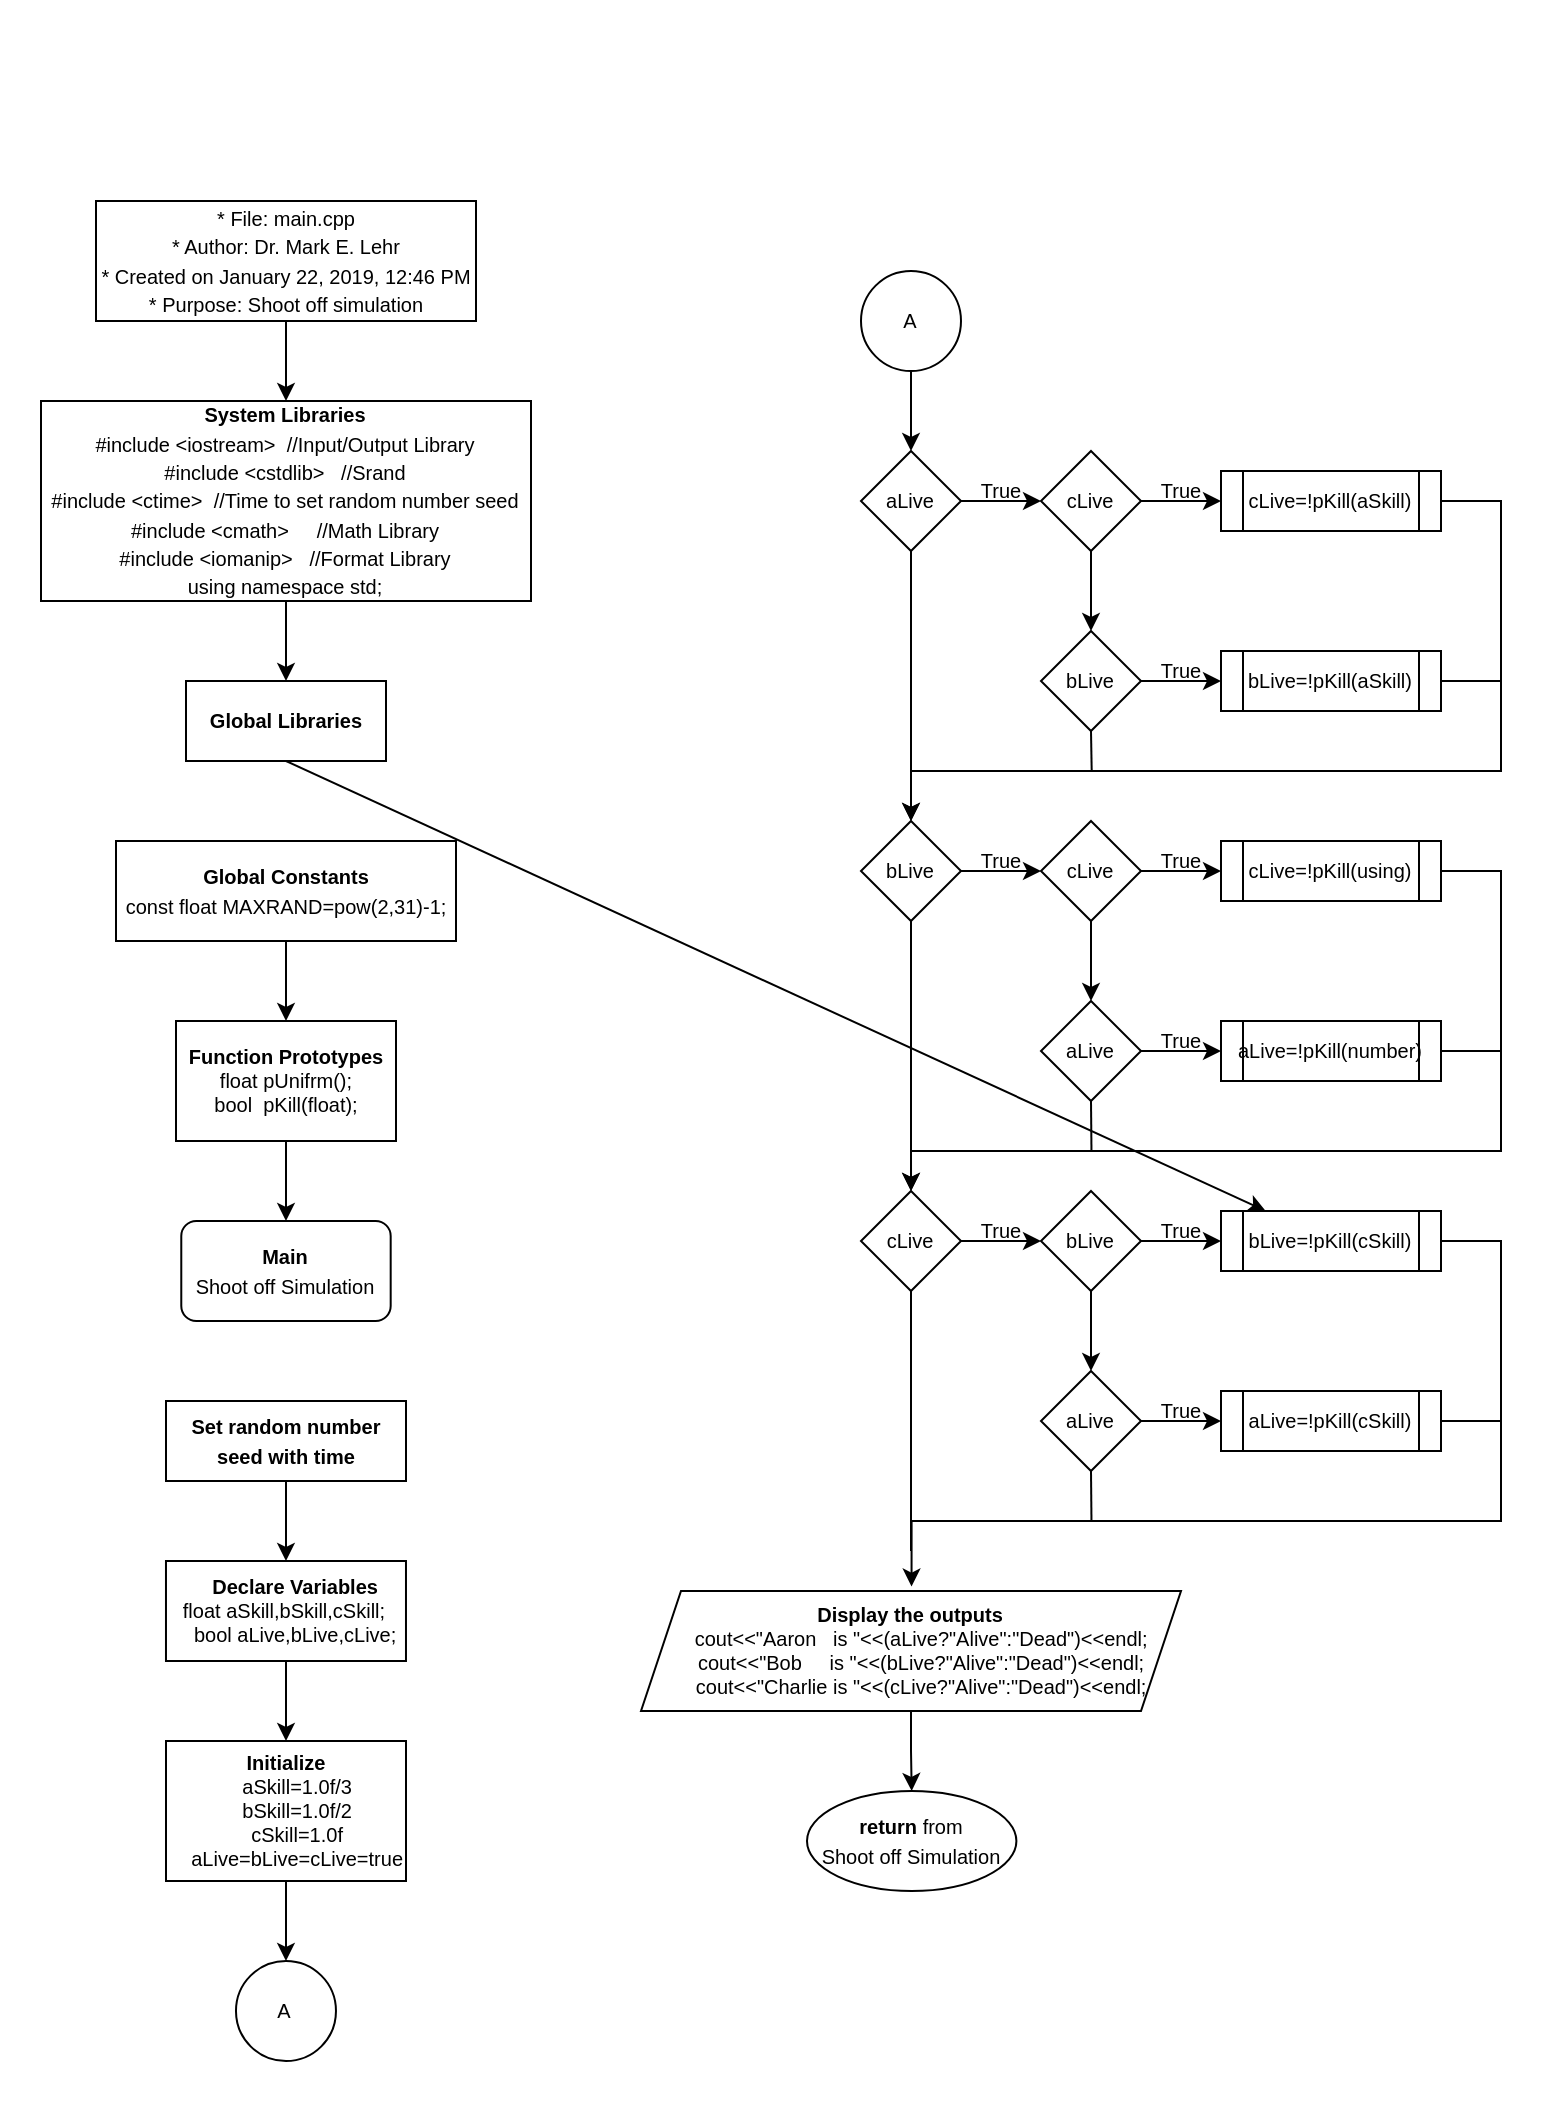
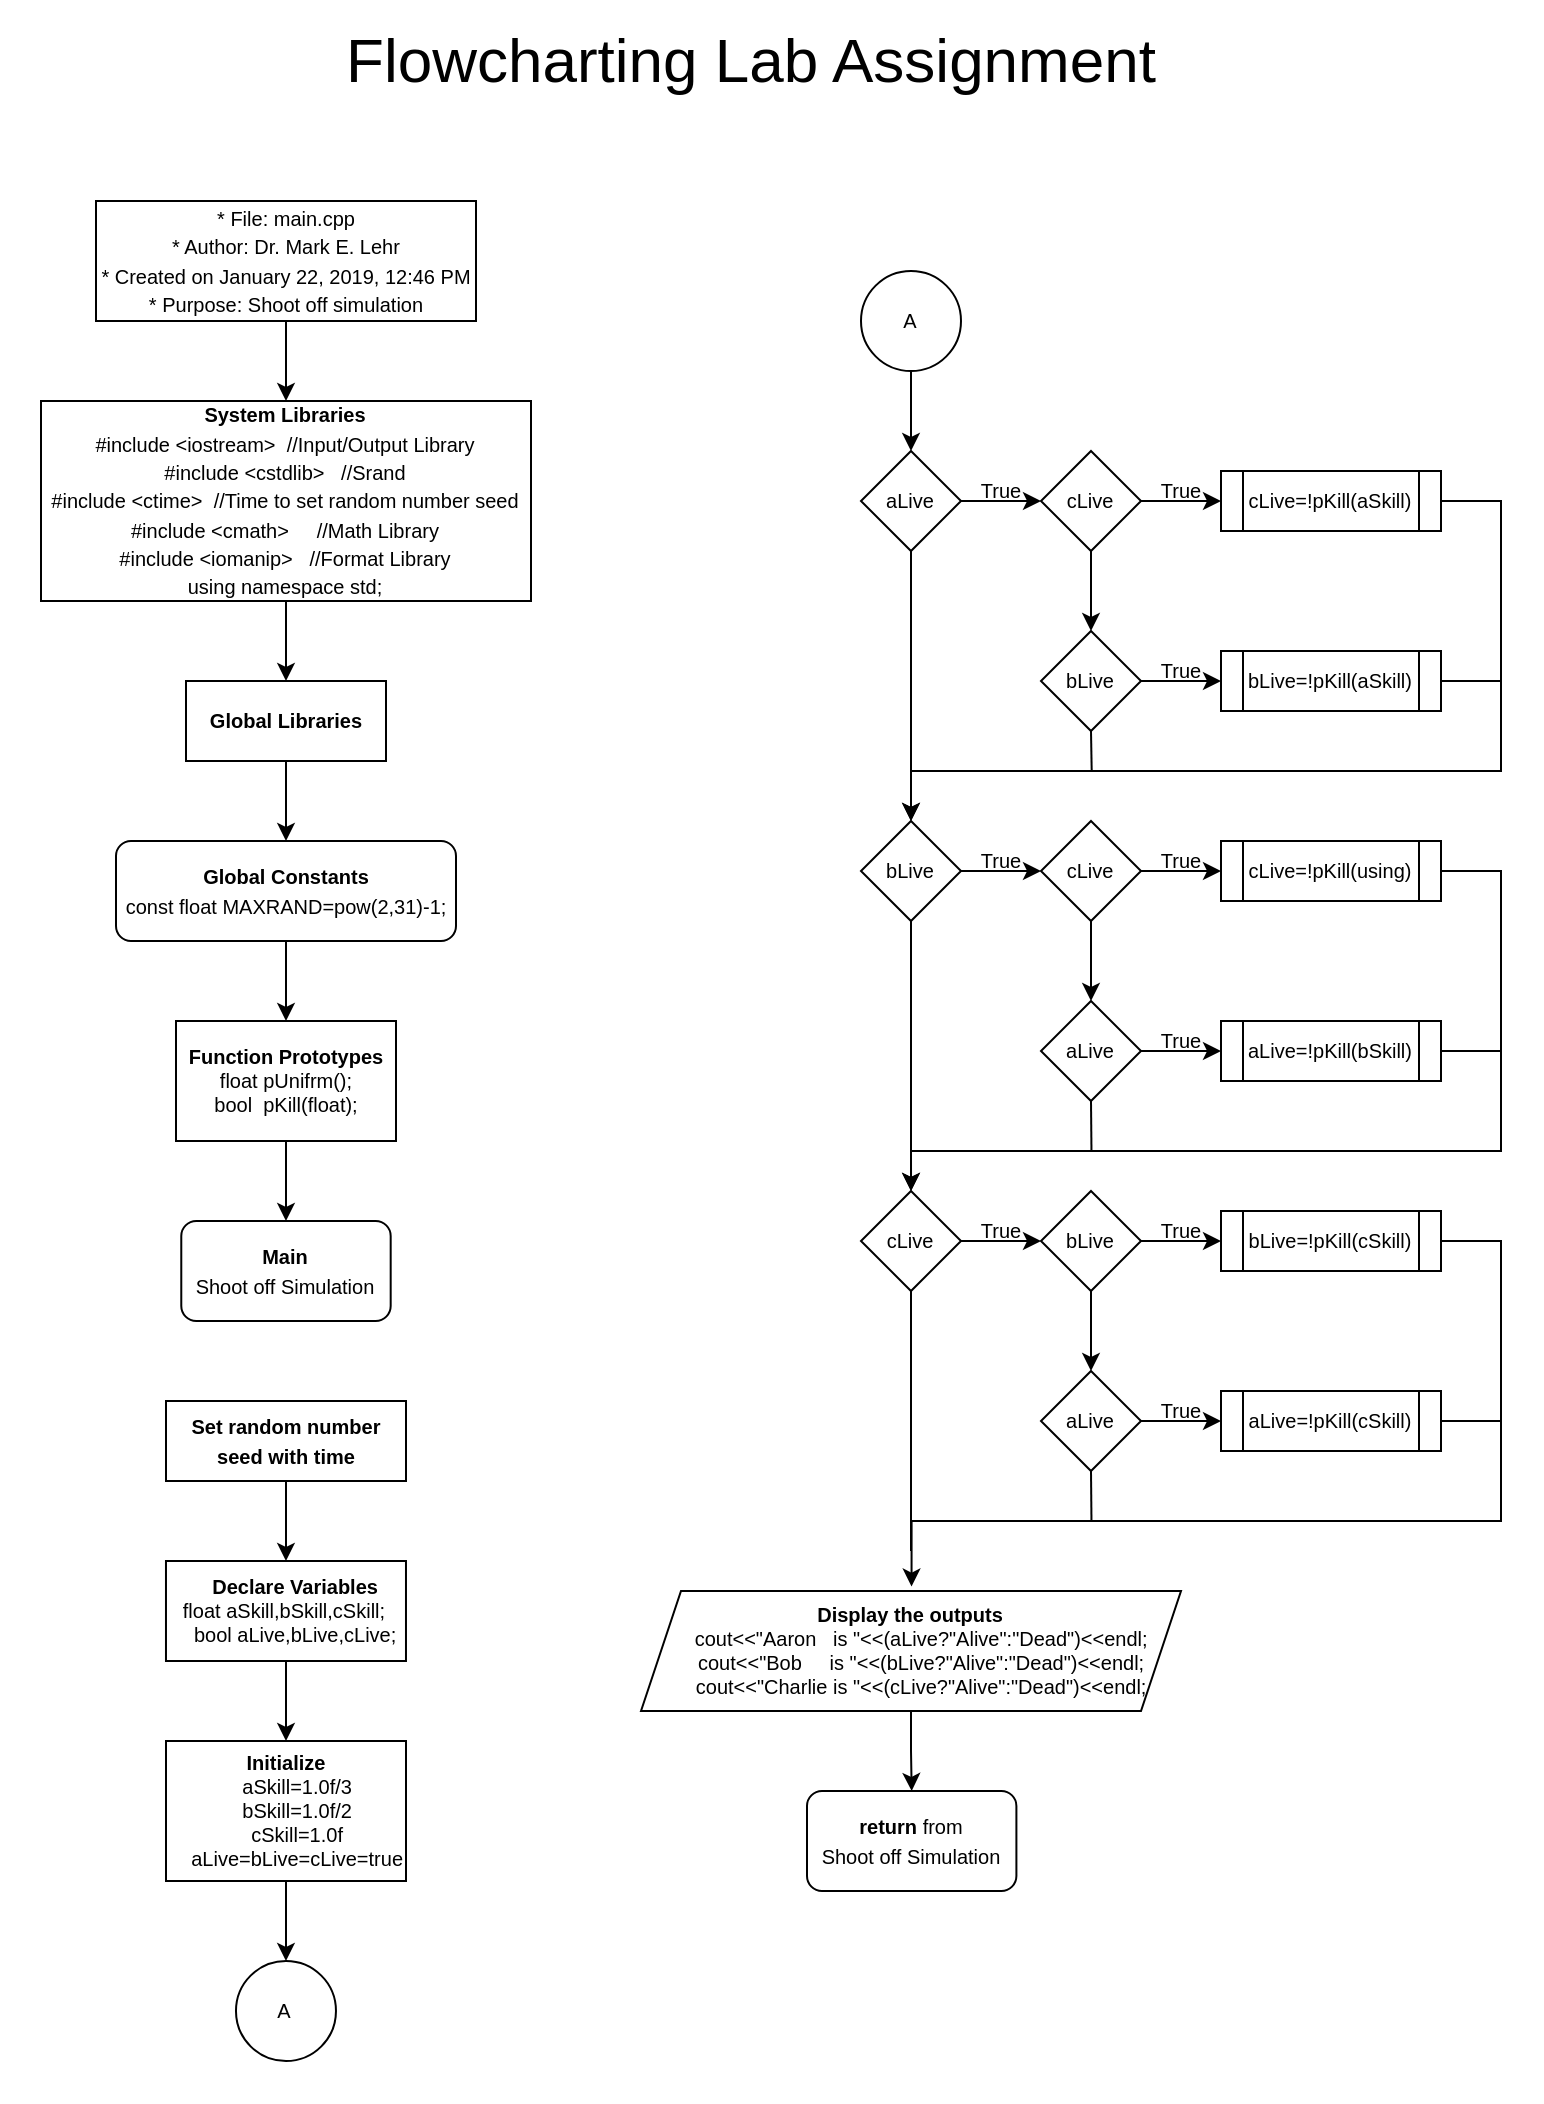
none -> (751, 61)
(286, 891) -> (286, 891)
(597, 904) -> (286, 794)
(1331, 1051) -> (1331, 1051)
(912, 1841) -> (912, 1841)
